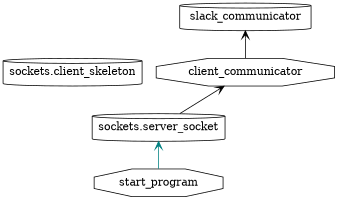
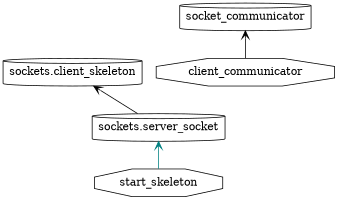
(245, 17) -> (245, 17)
(199, 102) -> (119, 102)
(159, 183) -> (159, 183)
